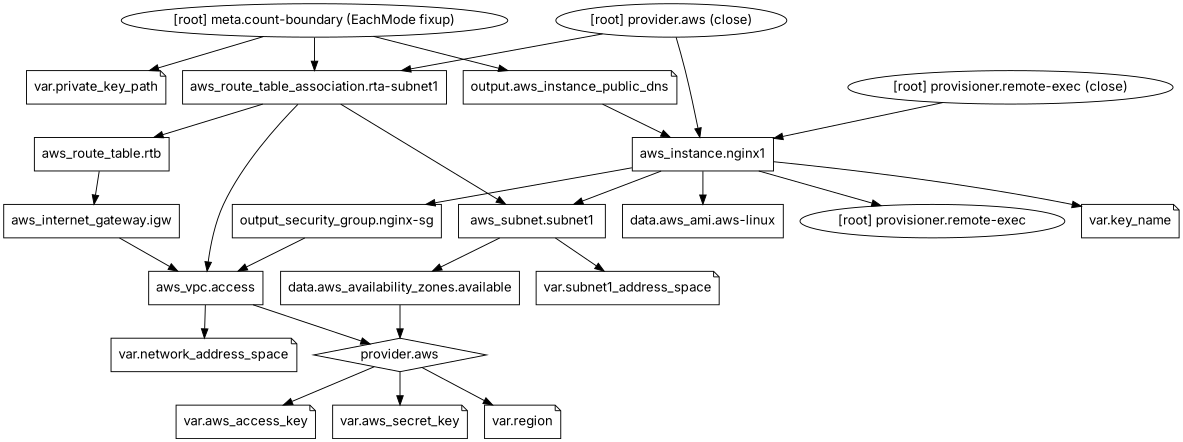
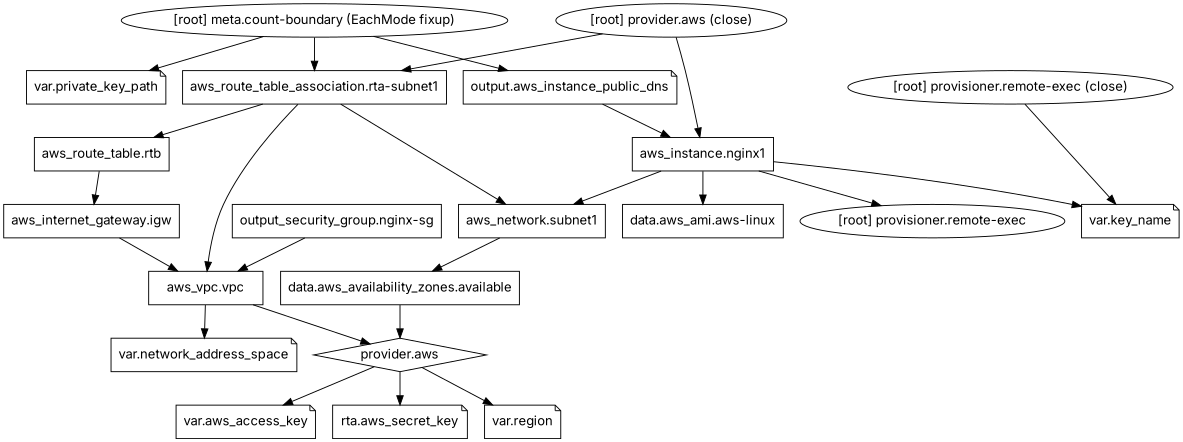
(863, 120) -> (1067, 151)
(534, 185) -> none
(532, 221) -> (532, 221)
(206, 288) -> (206, 288)
(628, 288) -> none
(400, 422) -> (400, 422)
